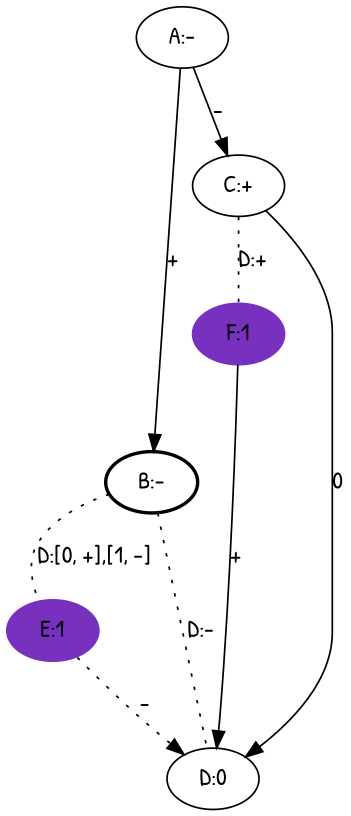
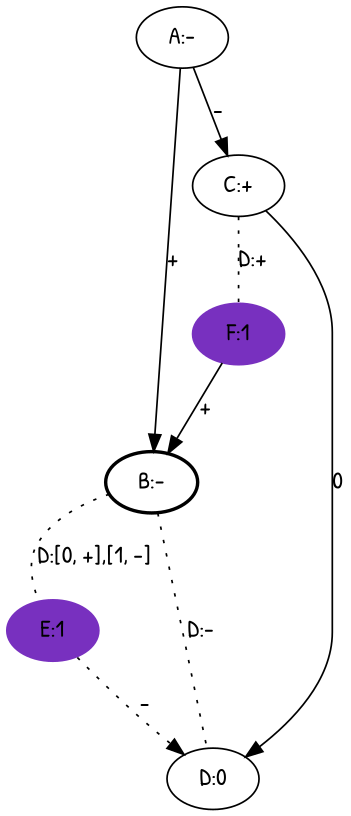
(231, 548) -> (200, 401)
